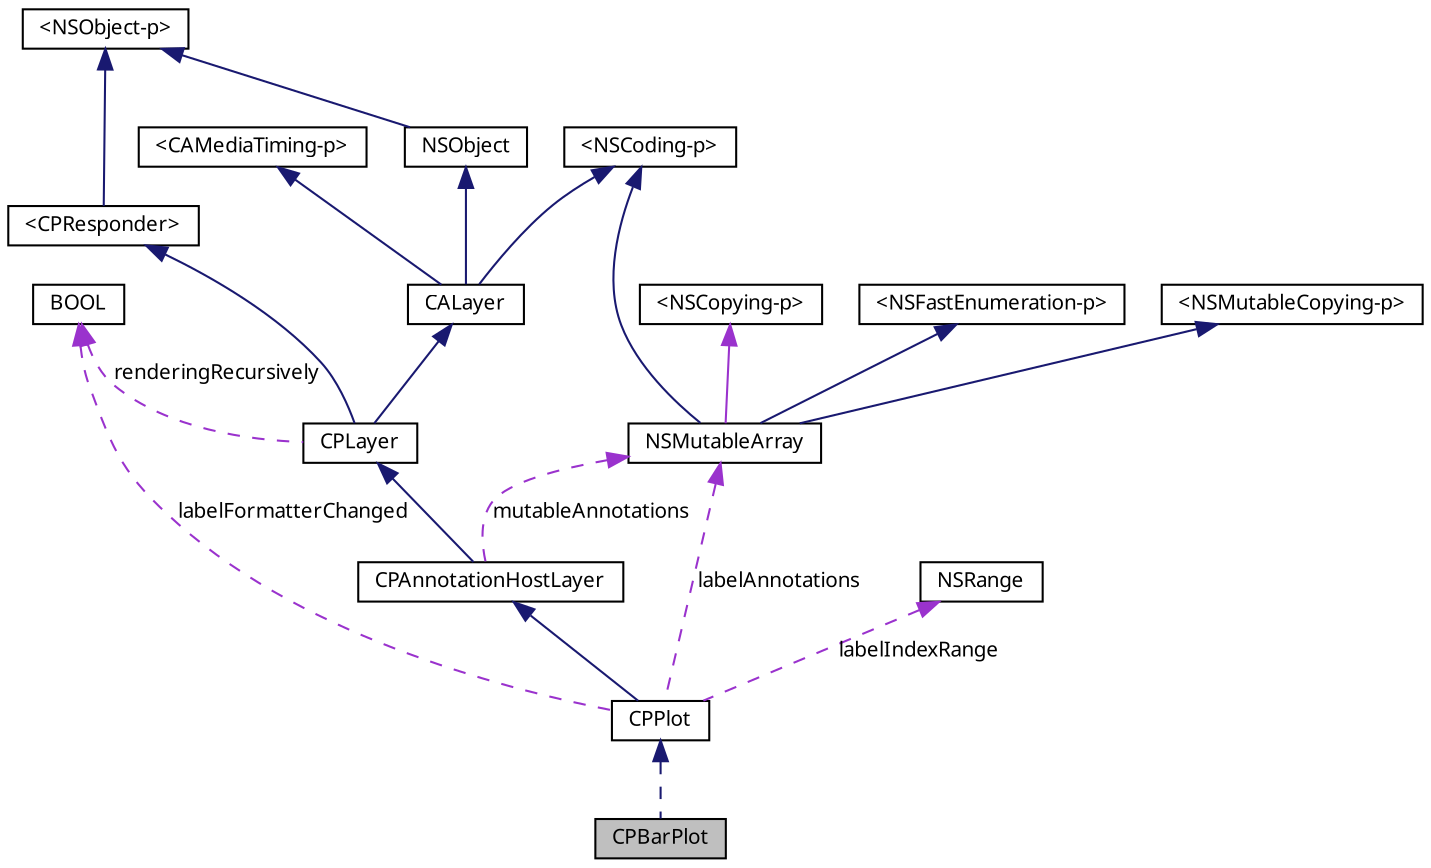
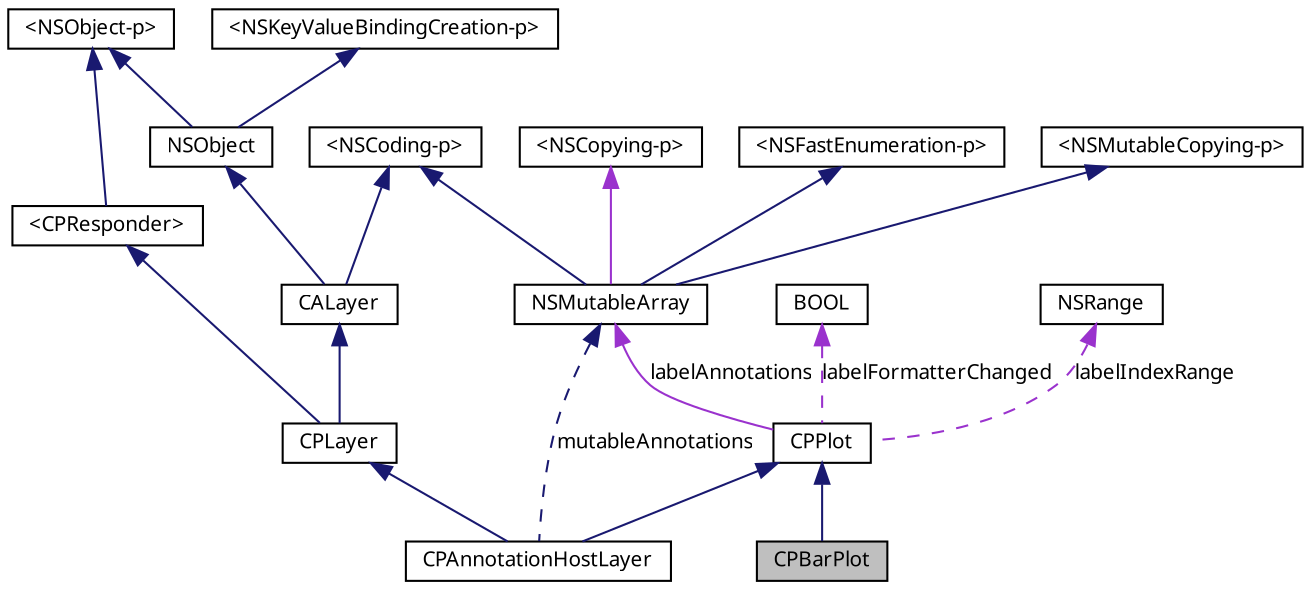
none -> (385, 29)
(253, 147) -> none
(180, 421) -> none
(518, 485) -> (553, 439)
(690, 592) -> (687, 404)
(584, 658) -> (670, 506)
(661, 790) -> (822, 513)
